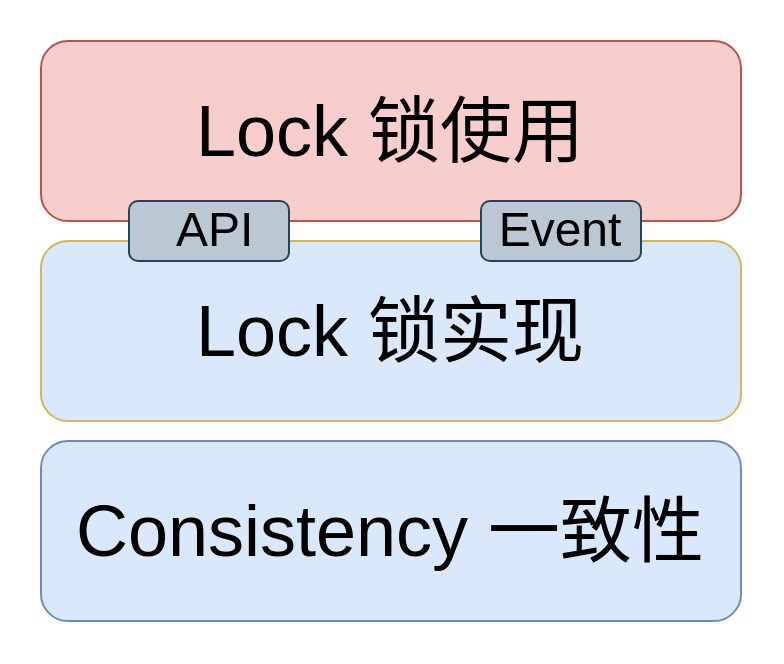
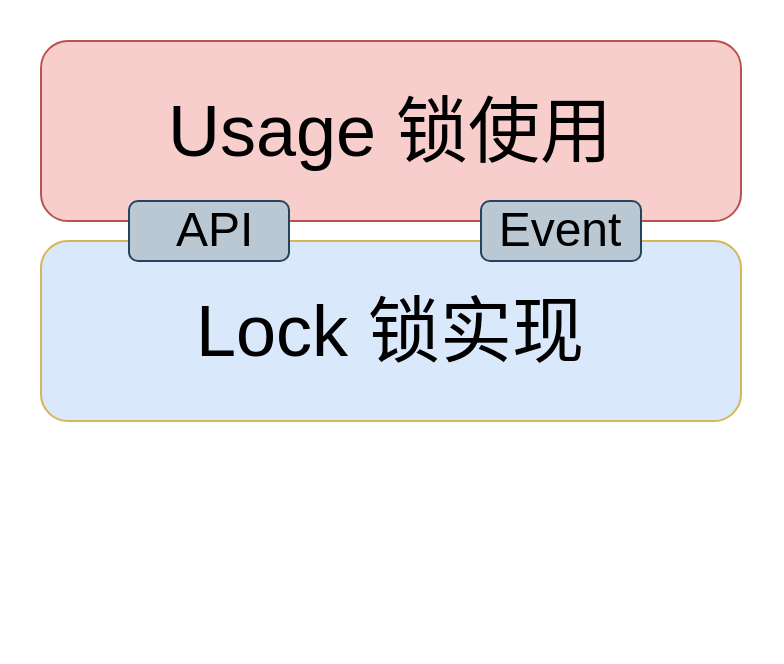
(391, 131) -> (391, 131)
(391, 531) -> none
